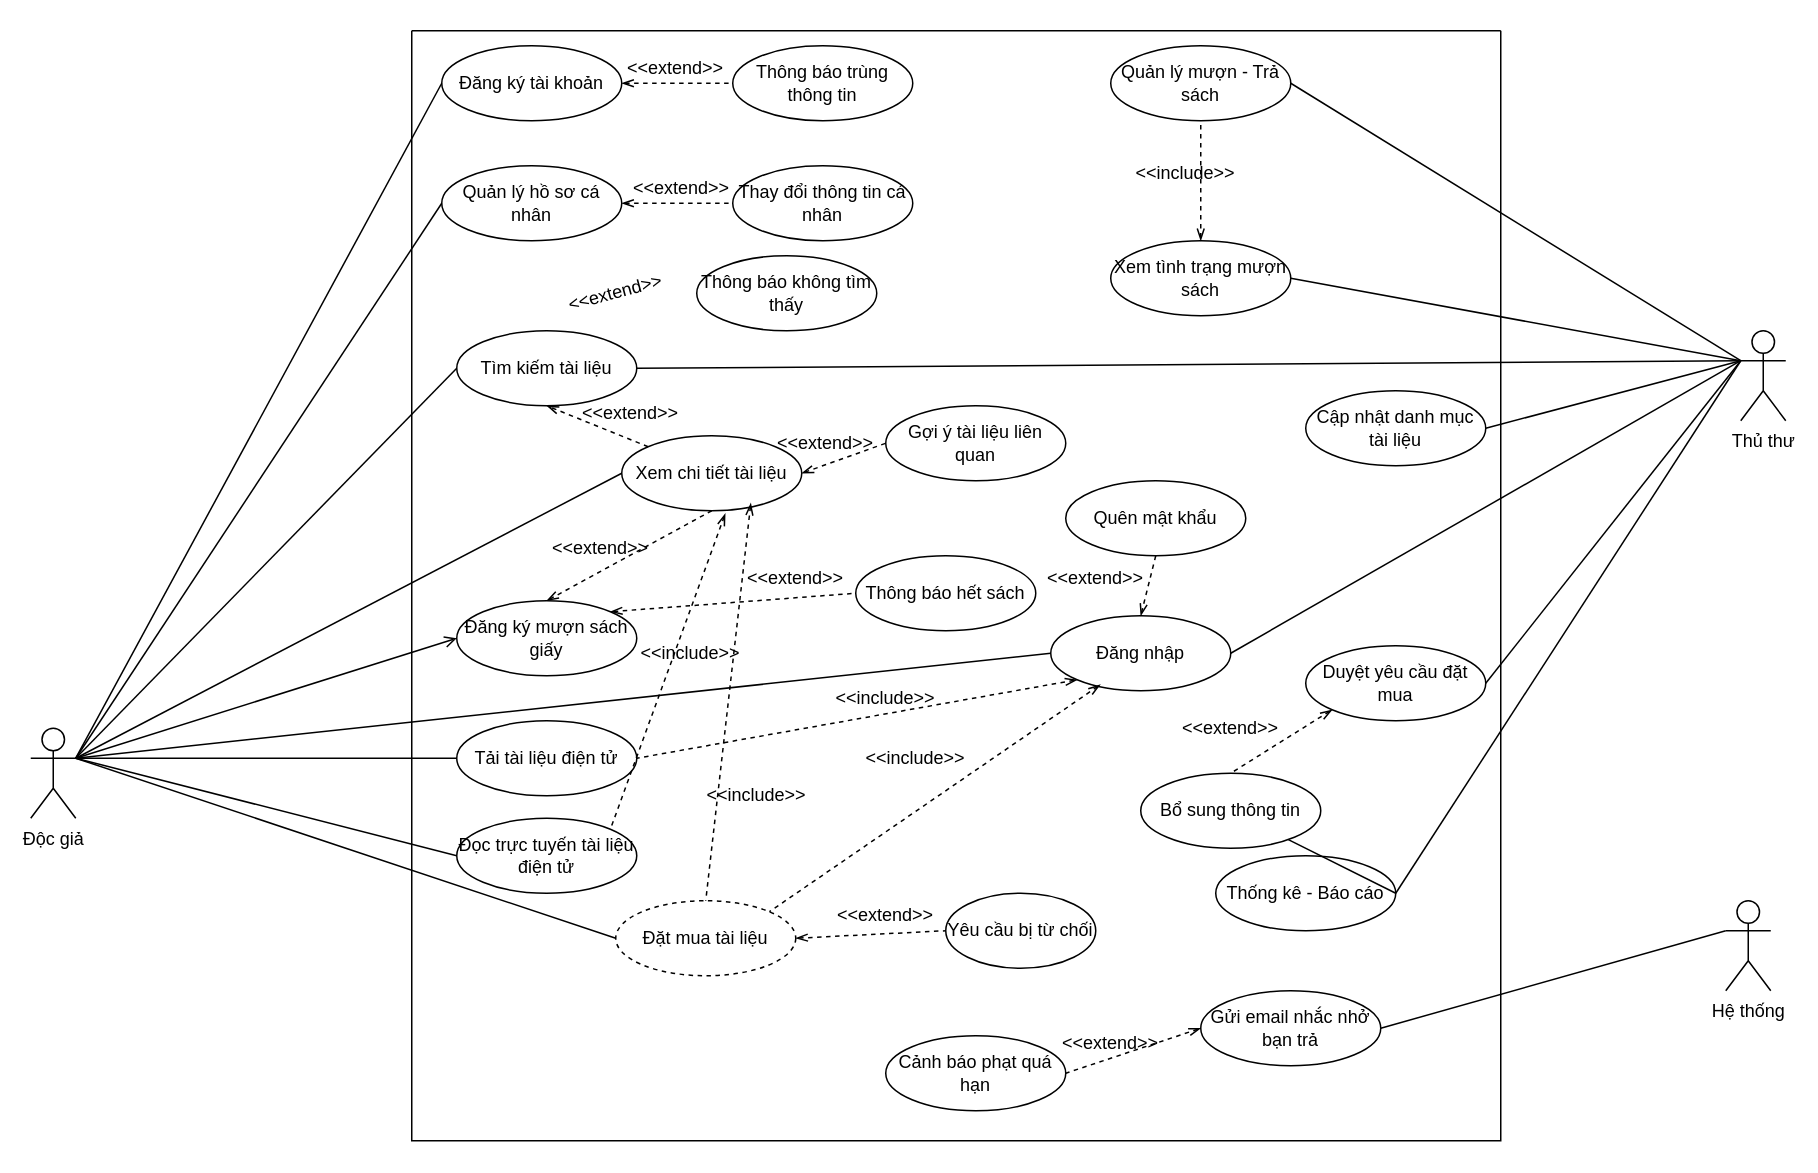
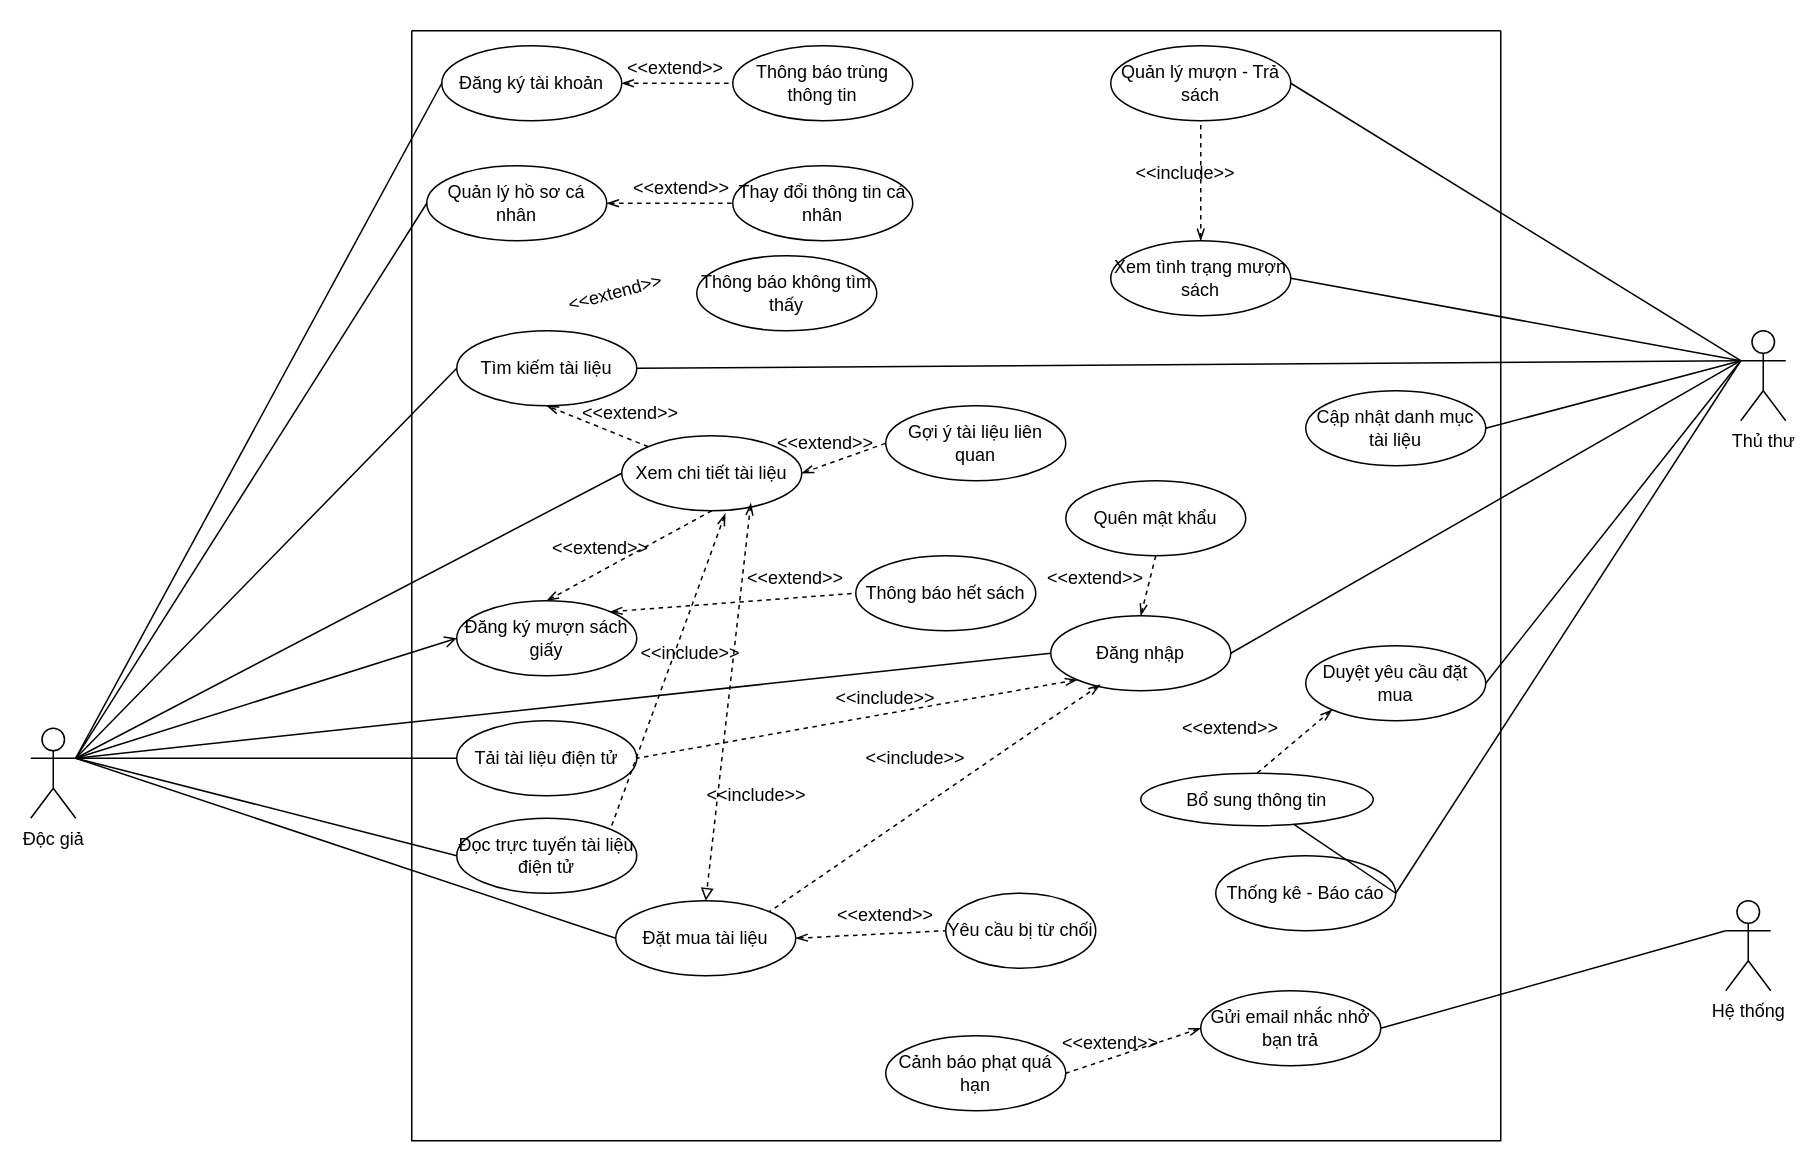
(532, 203) -> (517, 203)
(1231, 811) -> (1257, 800)
(707, 893) -> (707, 887)
(706, 938) -> (706, 938)
